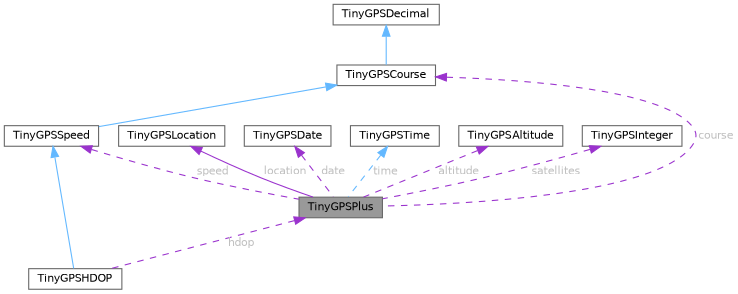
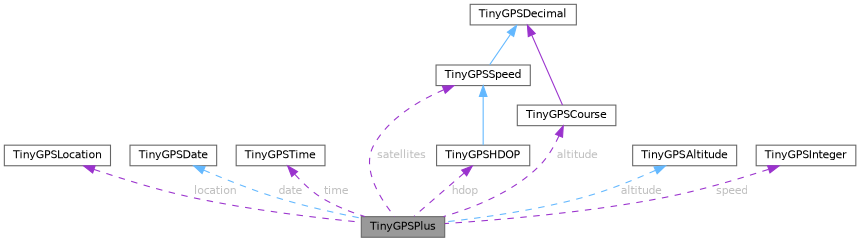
(386, 51) -> (547, 70)
(212, 107) -> (500, 50)
(714, 136) -> (576, 155)
(211, 172) -> (400, 155)
(555, 172) -> (731, 191)
(421, 174) -> (552, 205)
(256, 176) -> (226, 204)
(317, 176) -> (281, 199)
(364, 176) -> (327, 201)
(203, 245) -> (439, 195)
